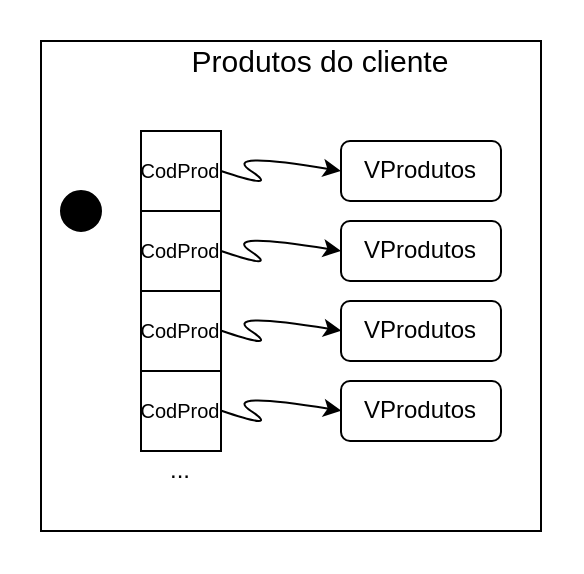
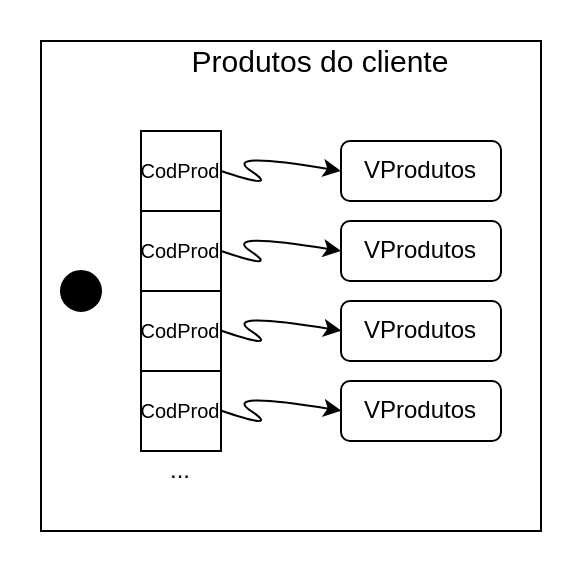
(81, 211) -> (81, 291)
